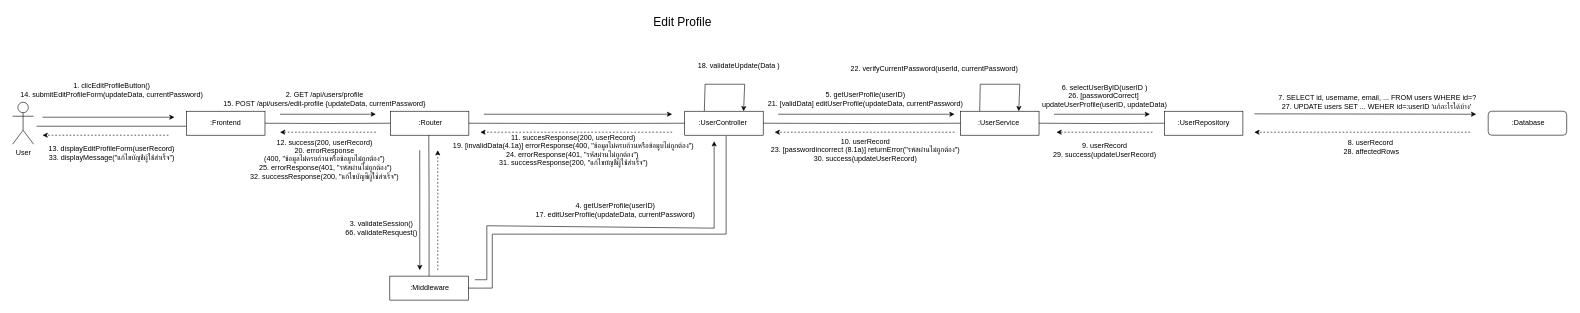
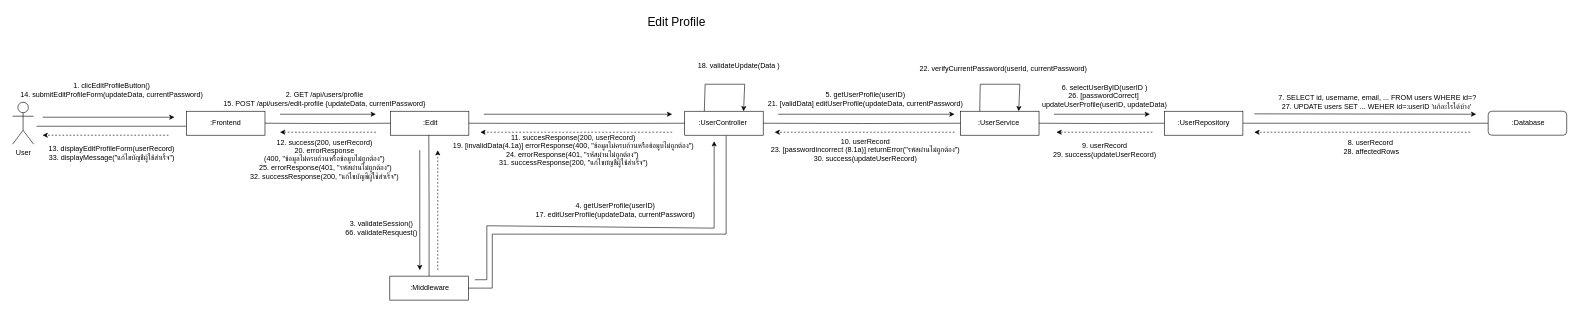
(683, 21) -> (677, 21)
(934, 69) -> (1003, 69)
(430, 123) -> (430, 123)
none -> (1366, 123)
